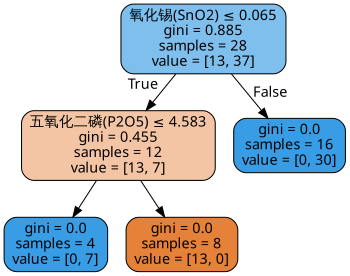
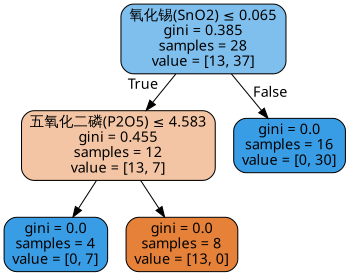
(203, 31) -> (203, 31)
